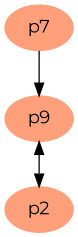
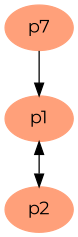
(39, 119) -> (39, 119)
